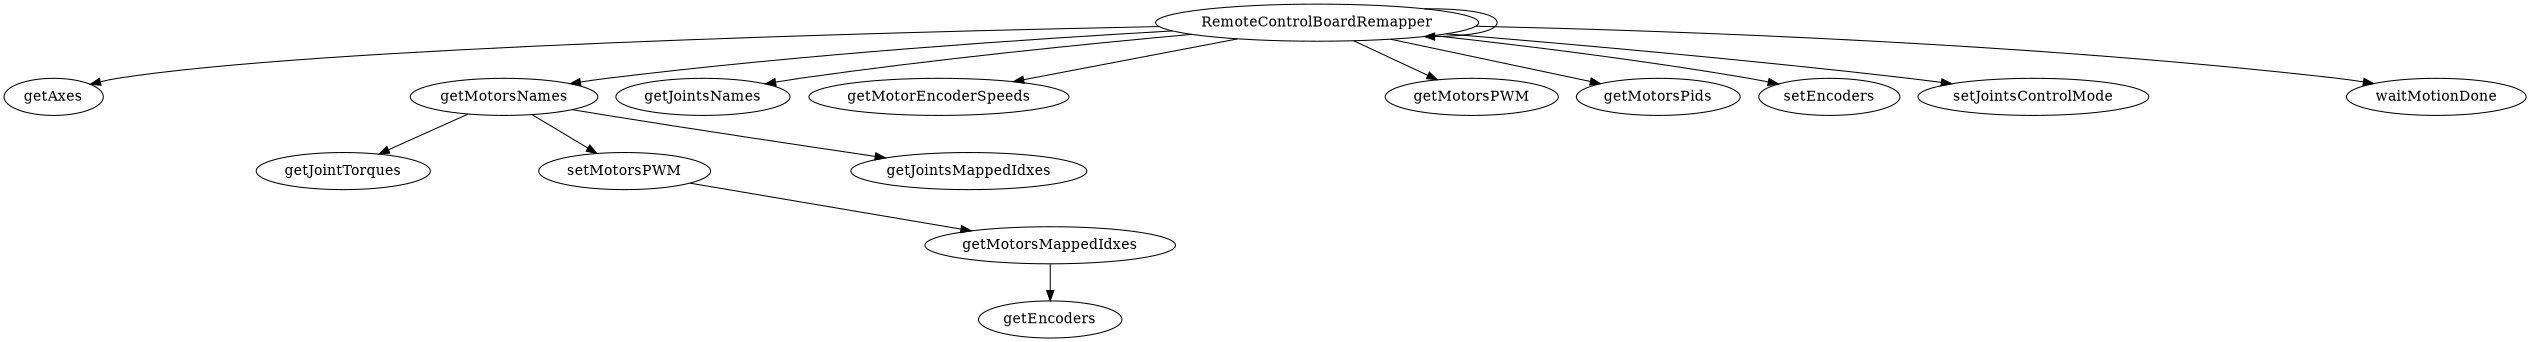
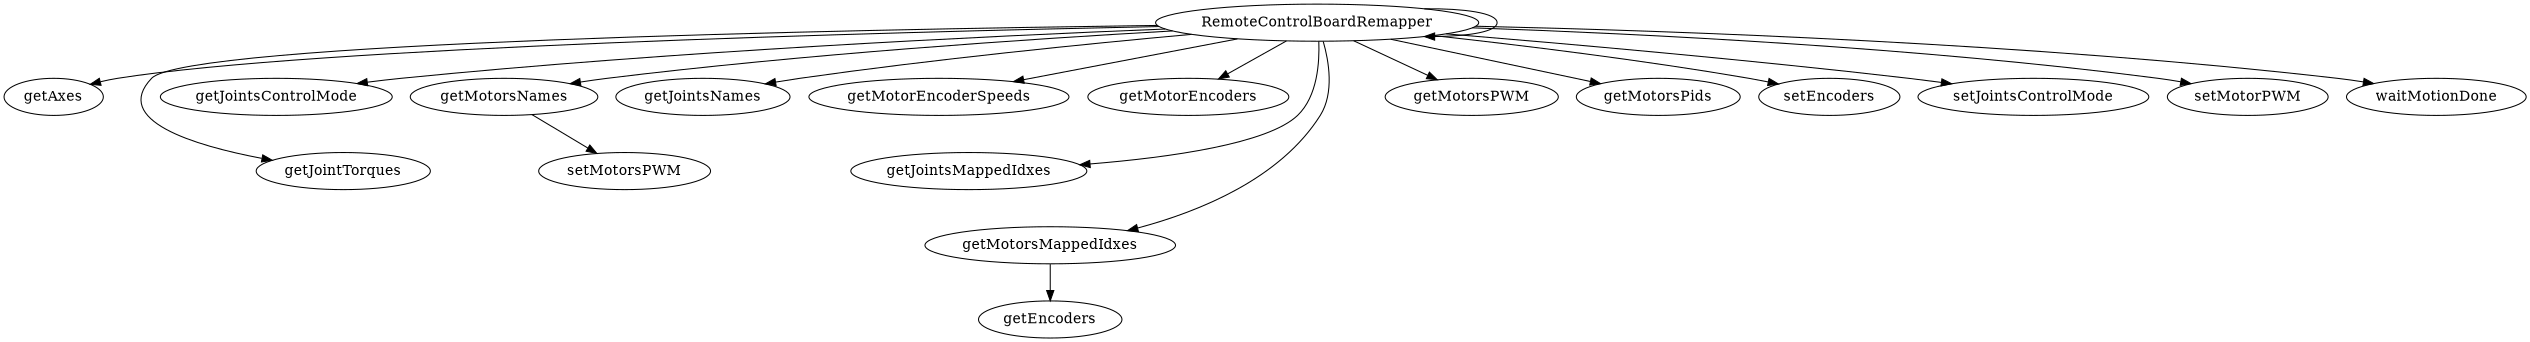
none -> (276, 97)
none -> (1188, 97)
none -> (2248, 97)
(428, 132) -> (395, 48)
(723, 134) -> (1236, 143)
(826, 206) -> (1271, 167)
